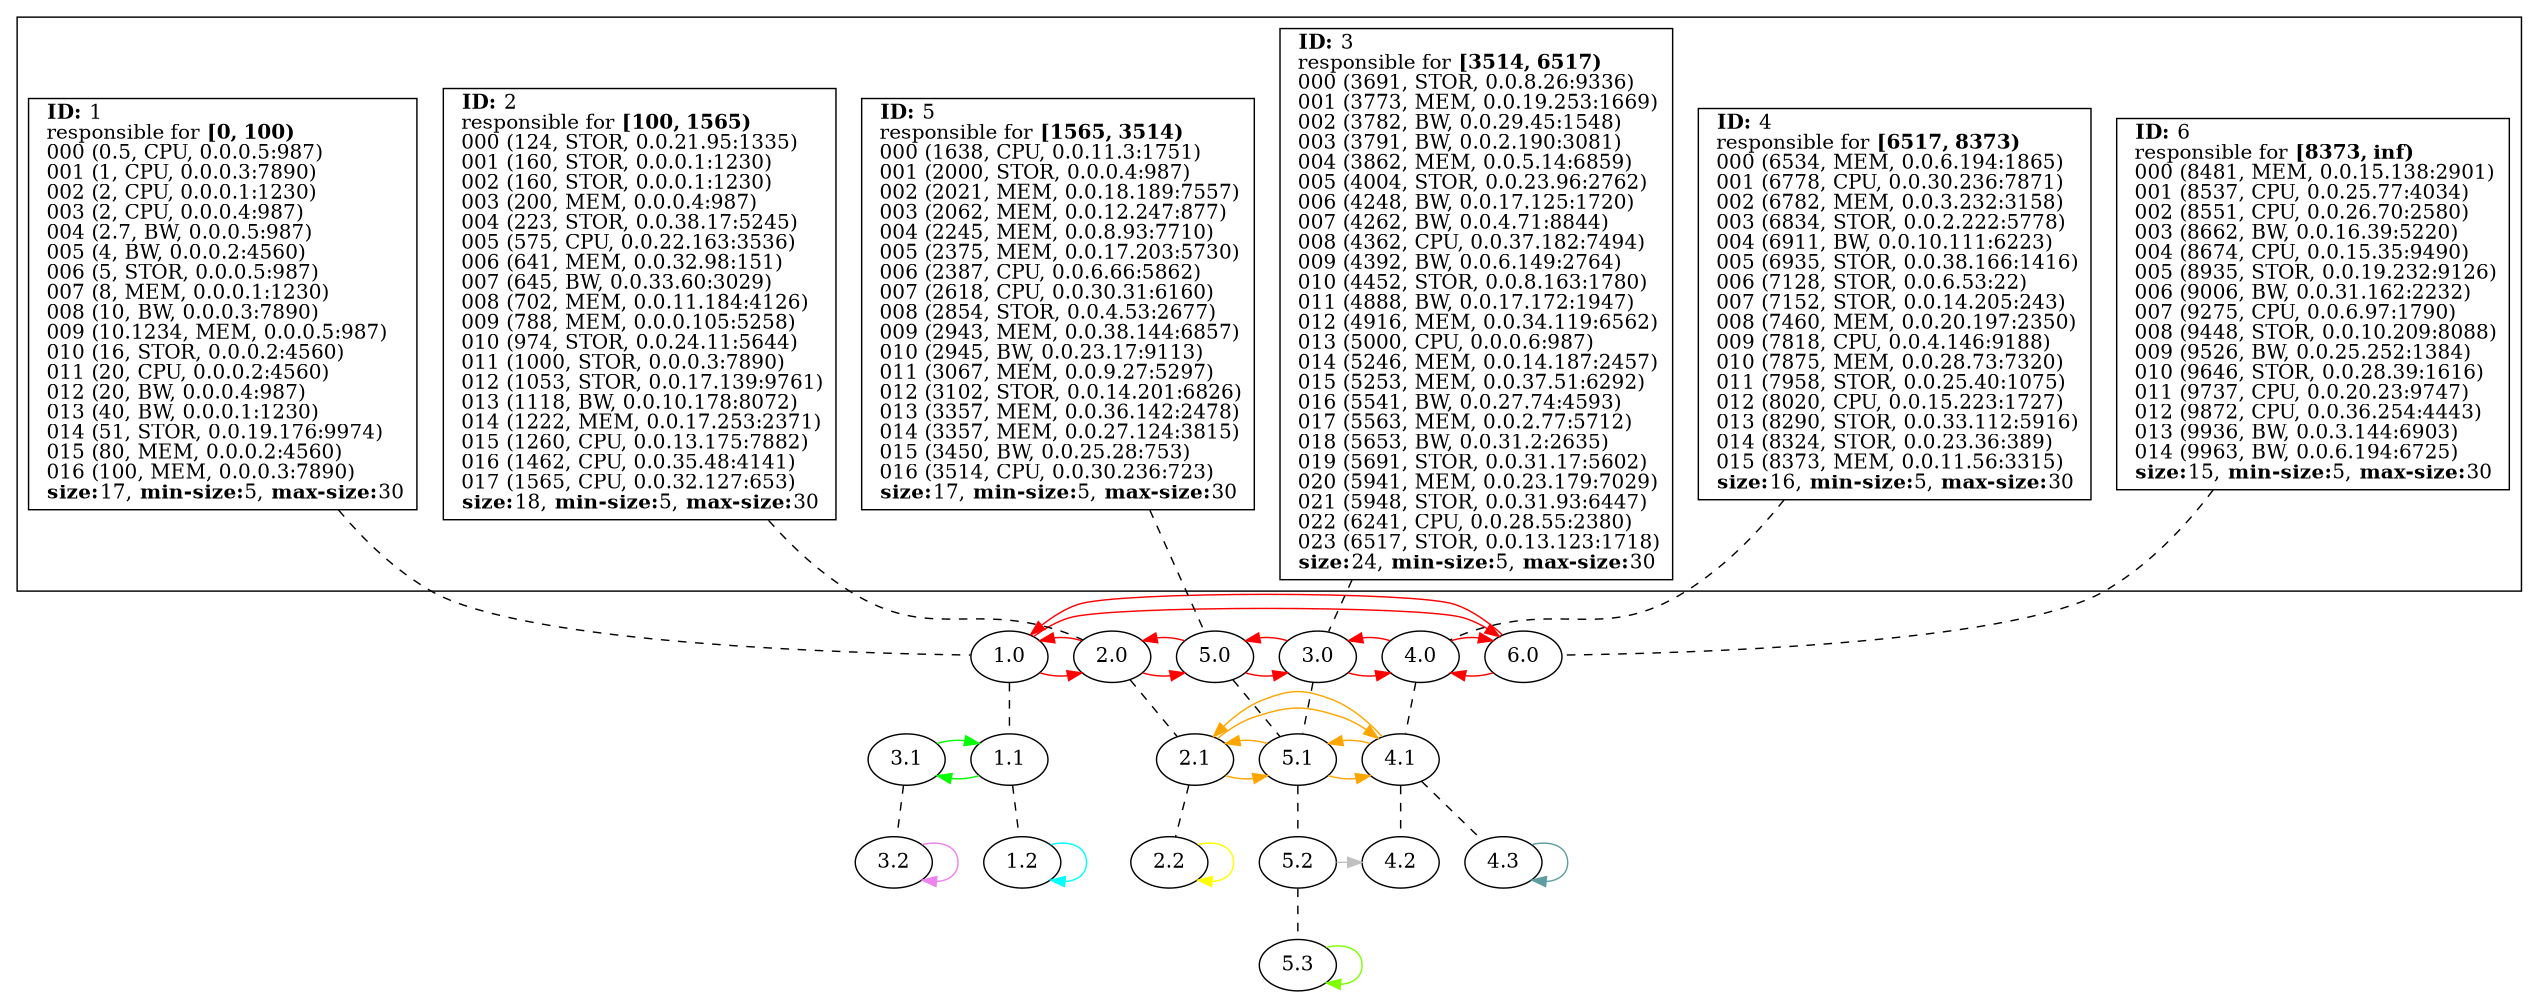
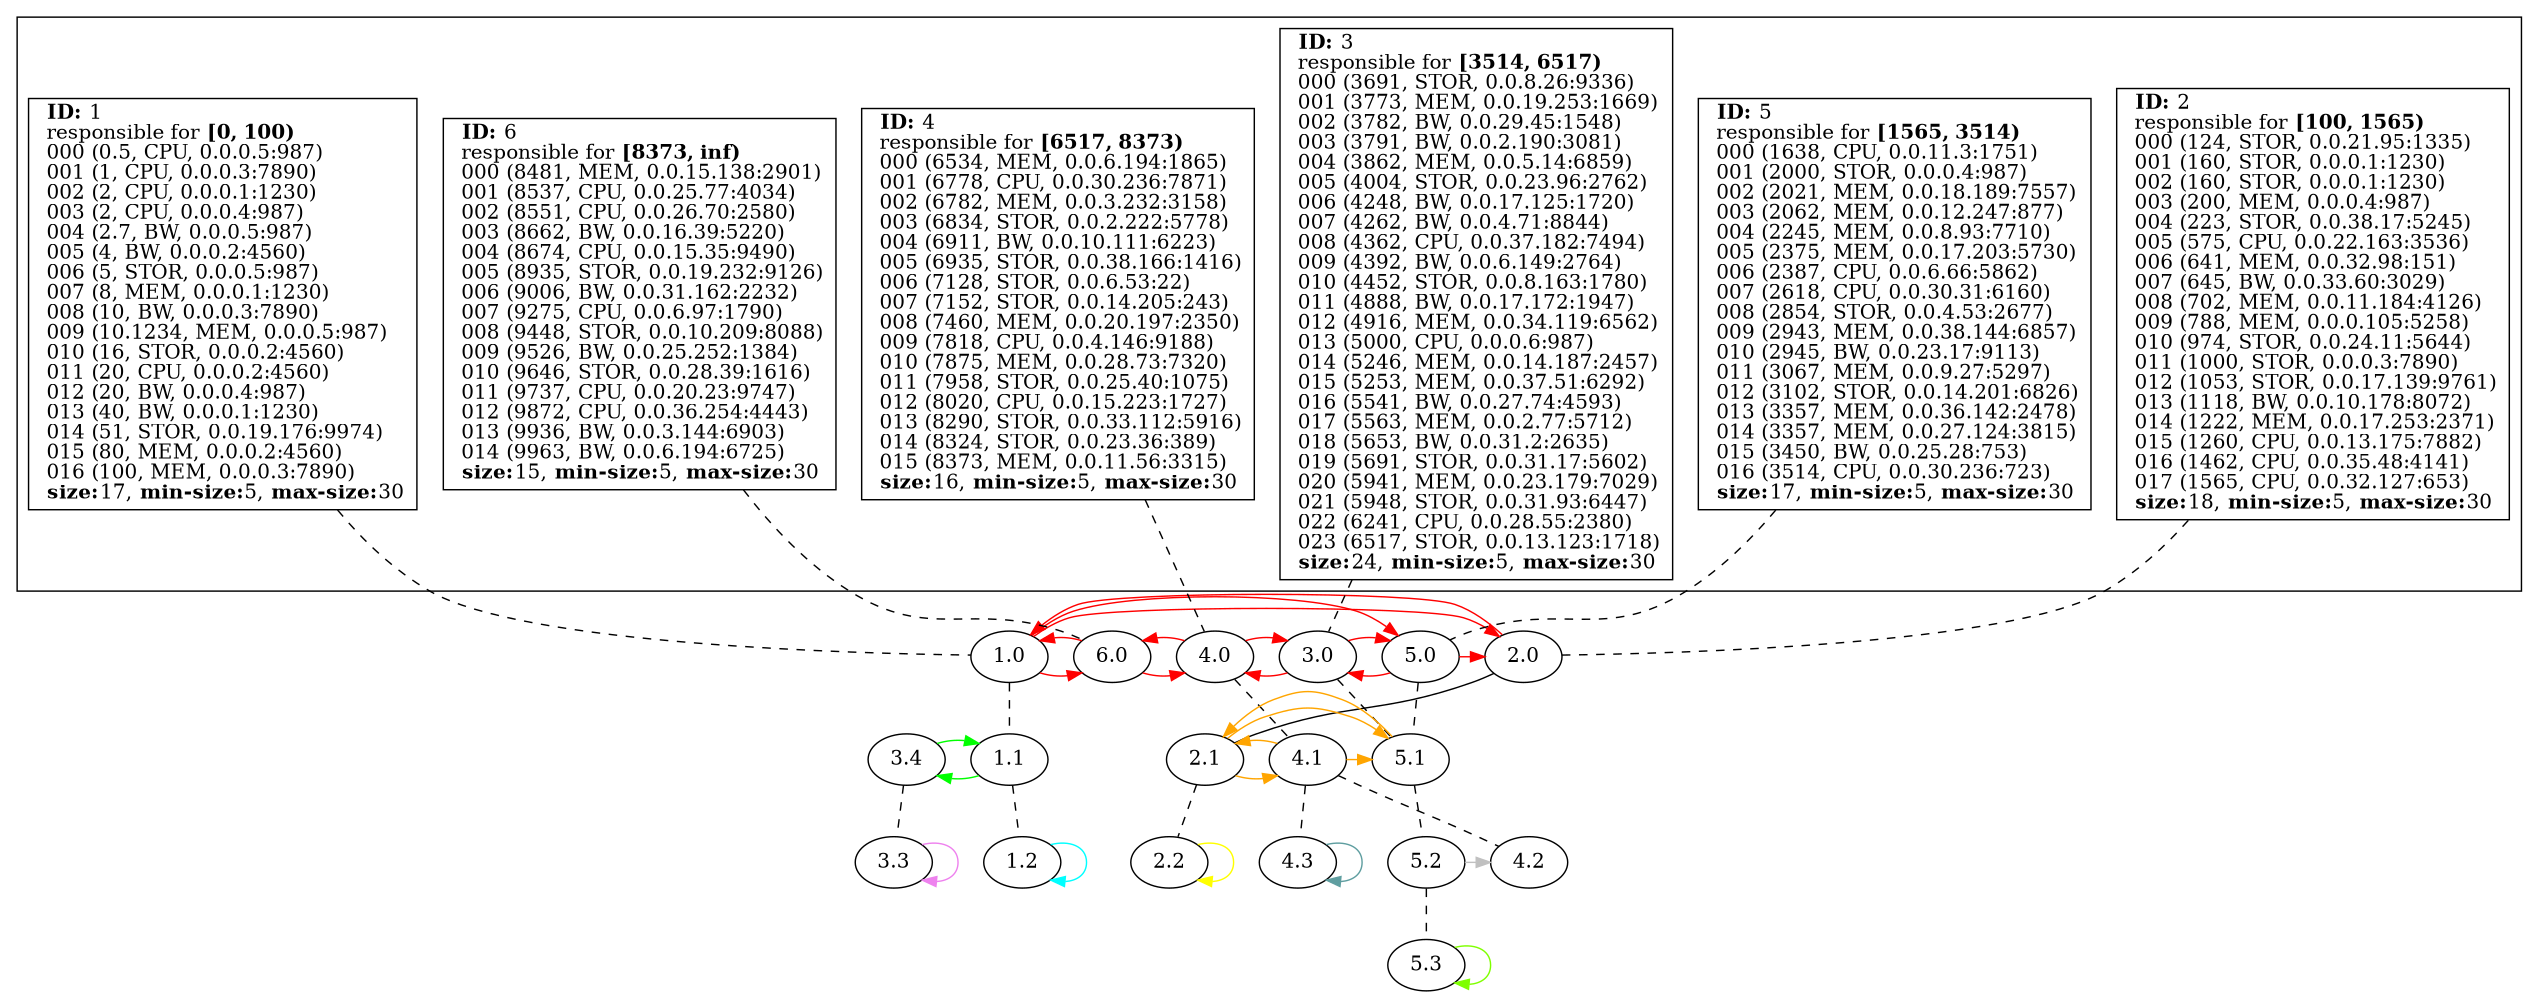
(1156, 676) -> (1208, 597)
(1154, 708) -> (1378, 706)
(907, 760) -> (907, 760)
(1342, 778) -> none
(894, 862) -> (894, 862)
